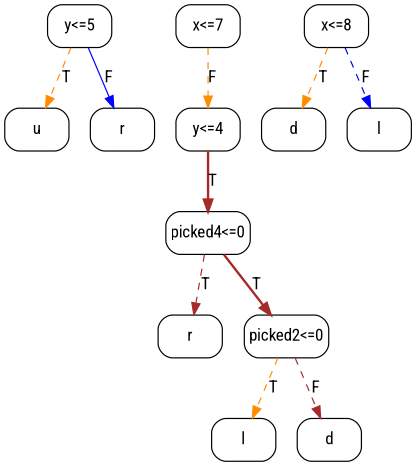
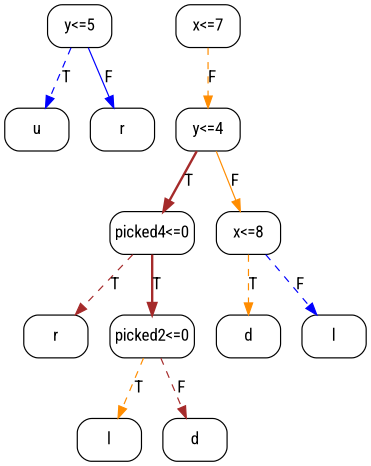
(61, 72) -> (61, 72)
none -> (226, 176)
